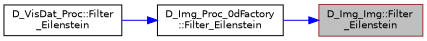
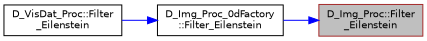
(371, 20) -> (371, 20)
